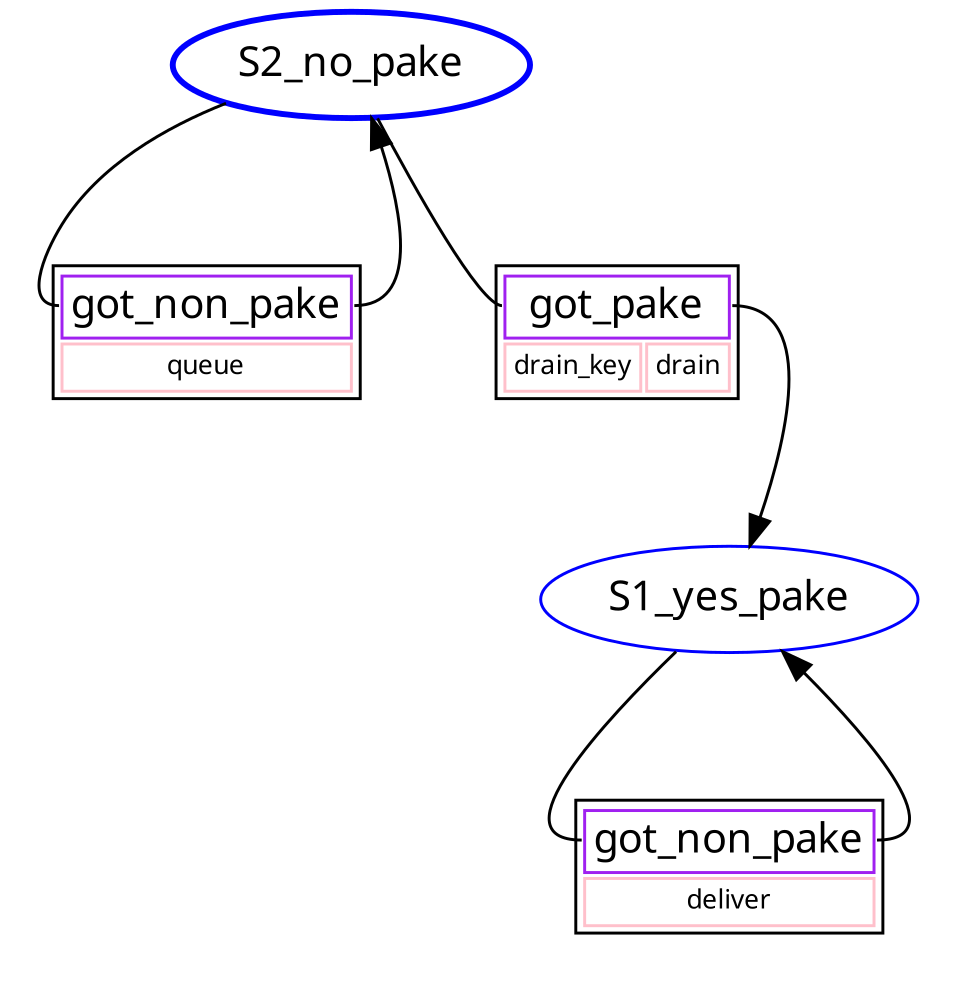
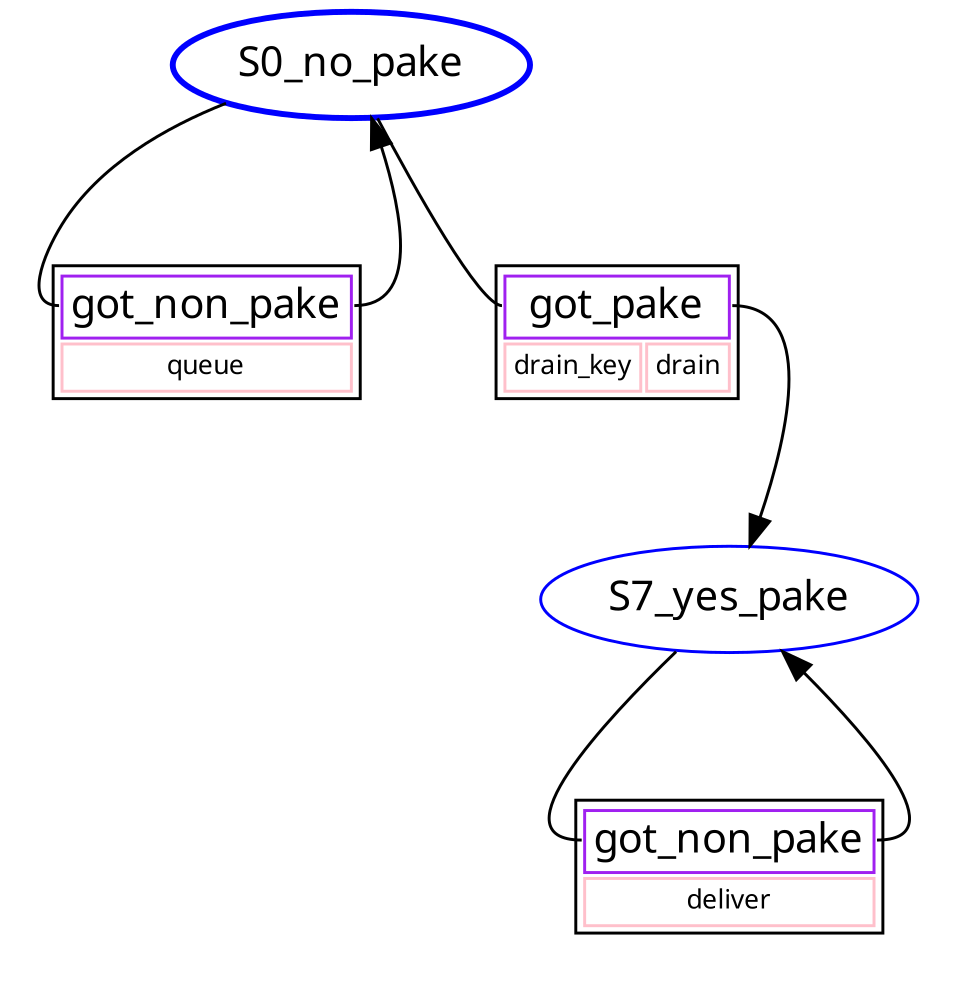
(351, 65) -> (351, 65)
(729, 599) -> (729, 599)
